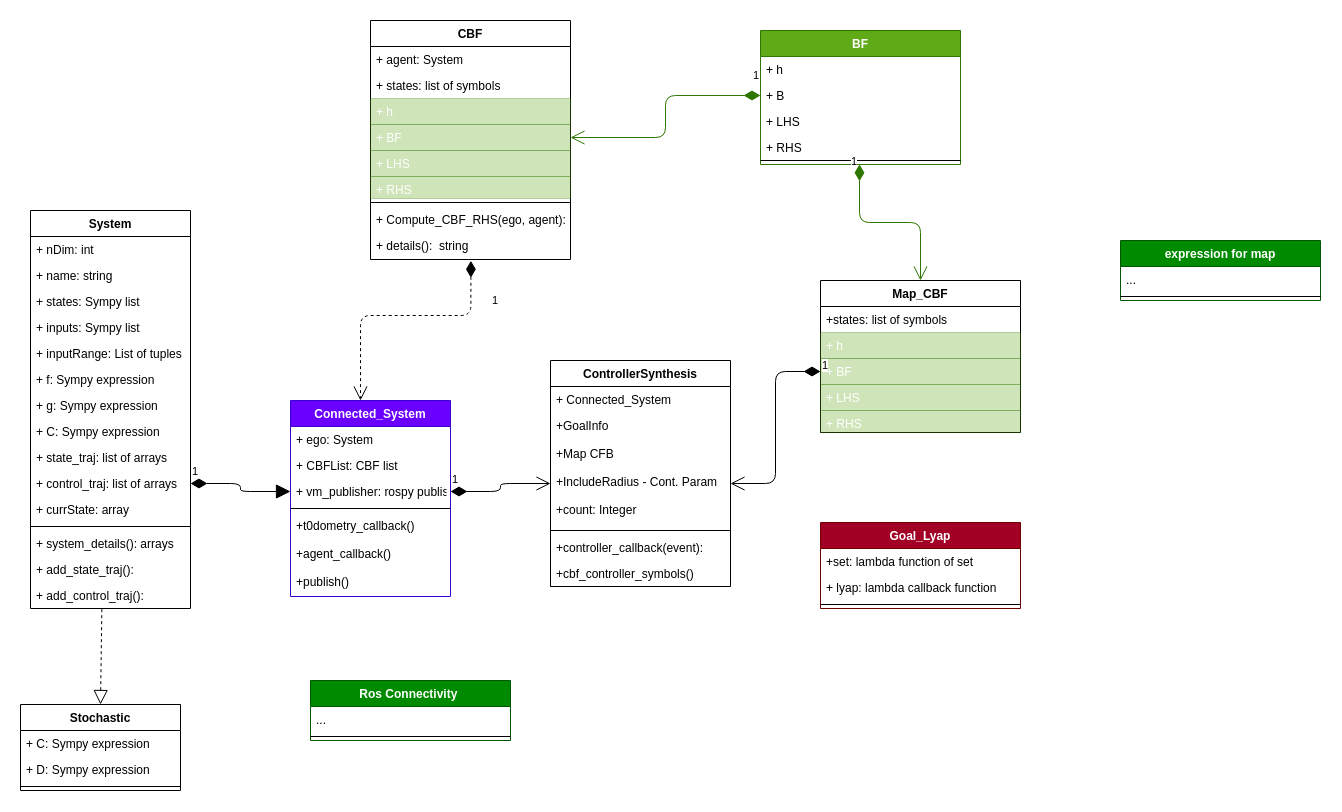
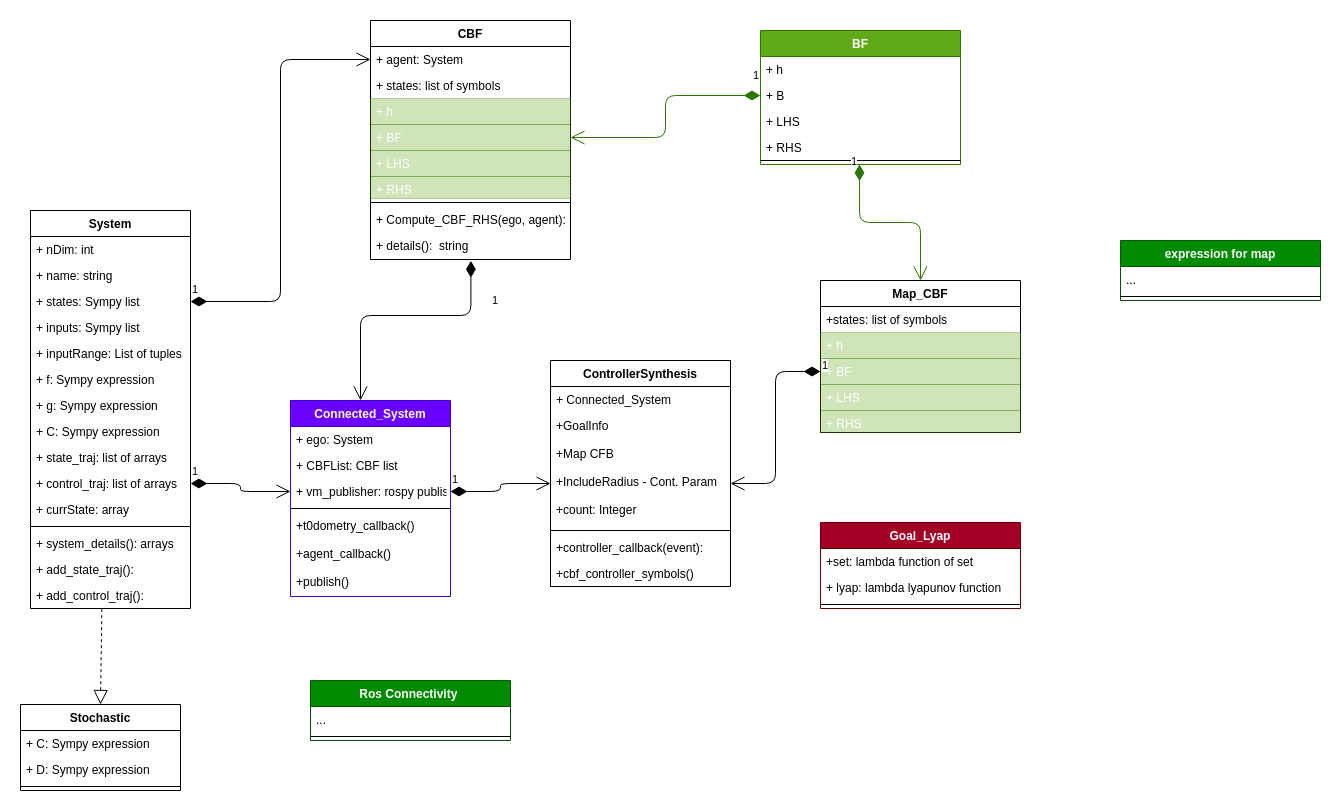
none -> (281, 175)
(394, 316) -> (394, 316)
(275, 492) -> (280, 492)
(918, 588) -> (919, 588)
